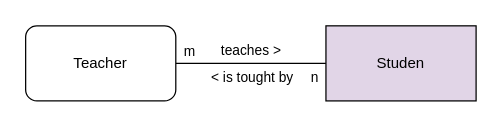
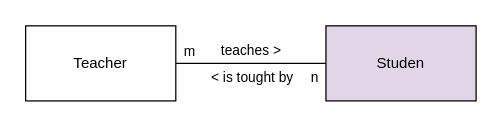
(101, 63) -> (101, 63)
